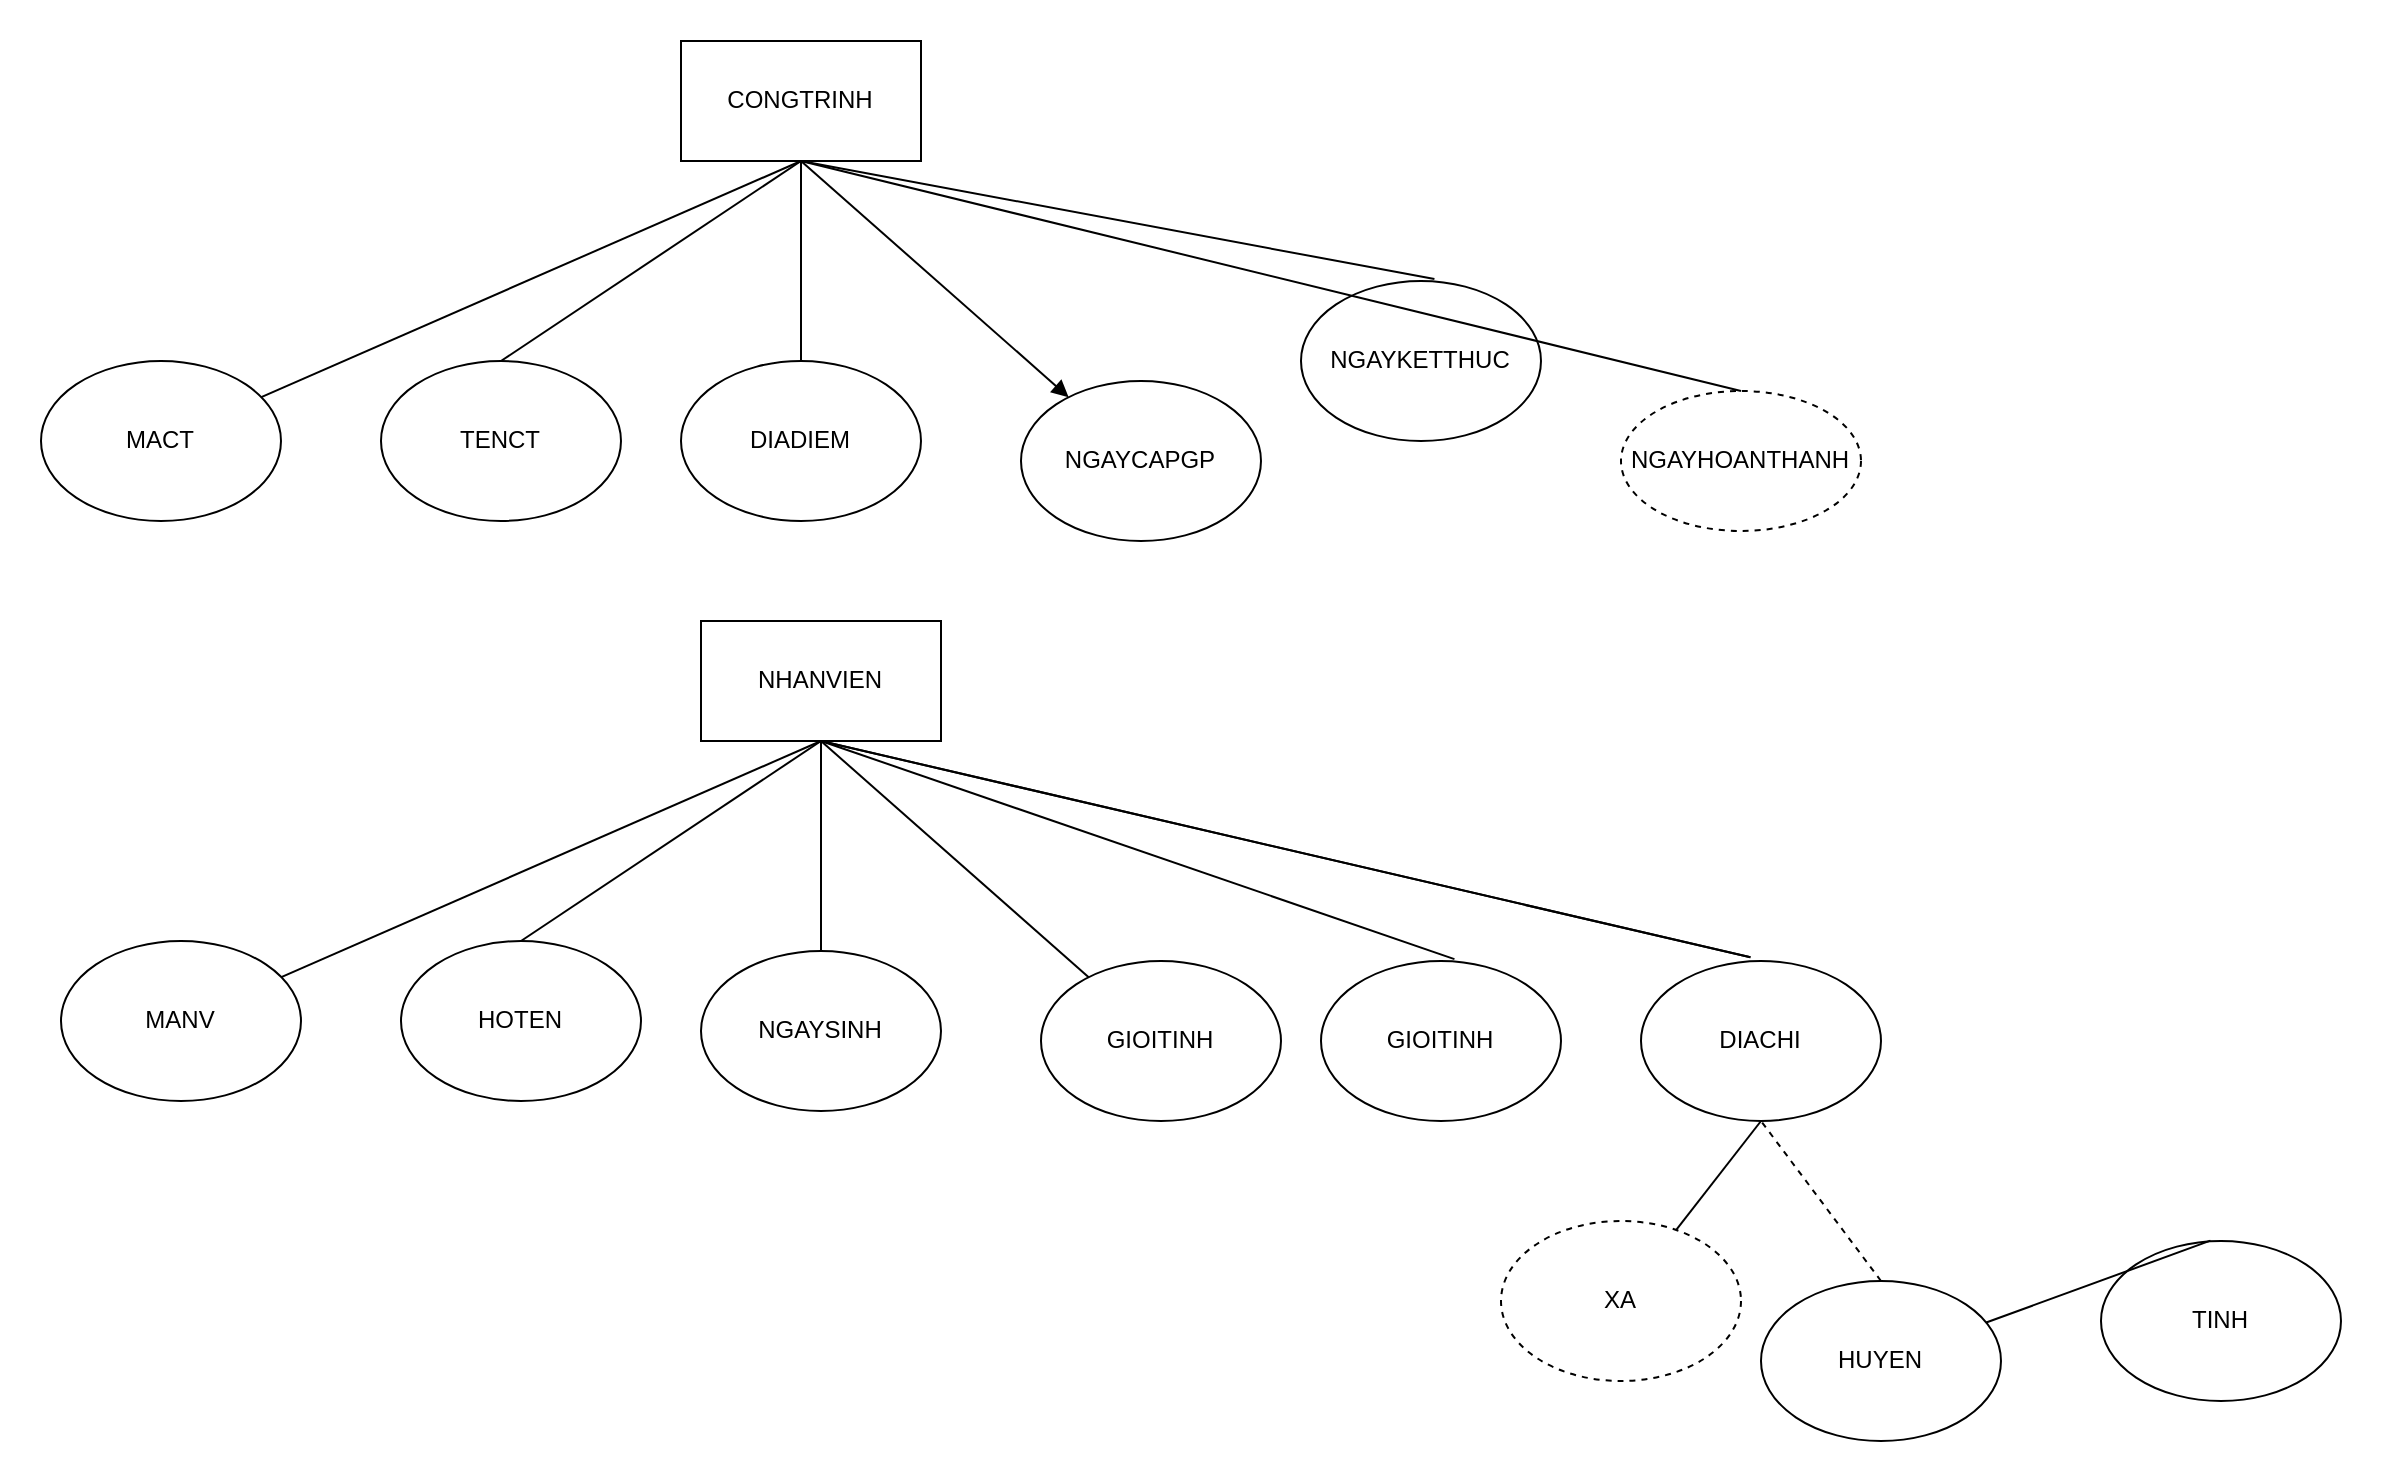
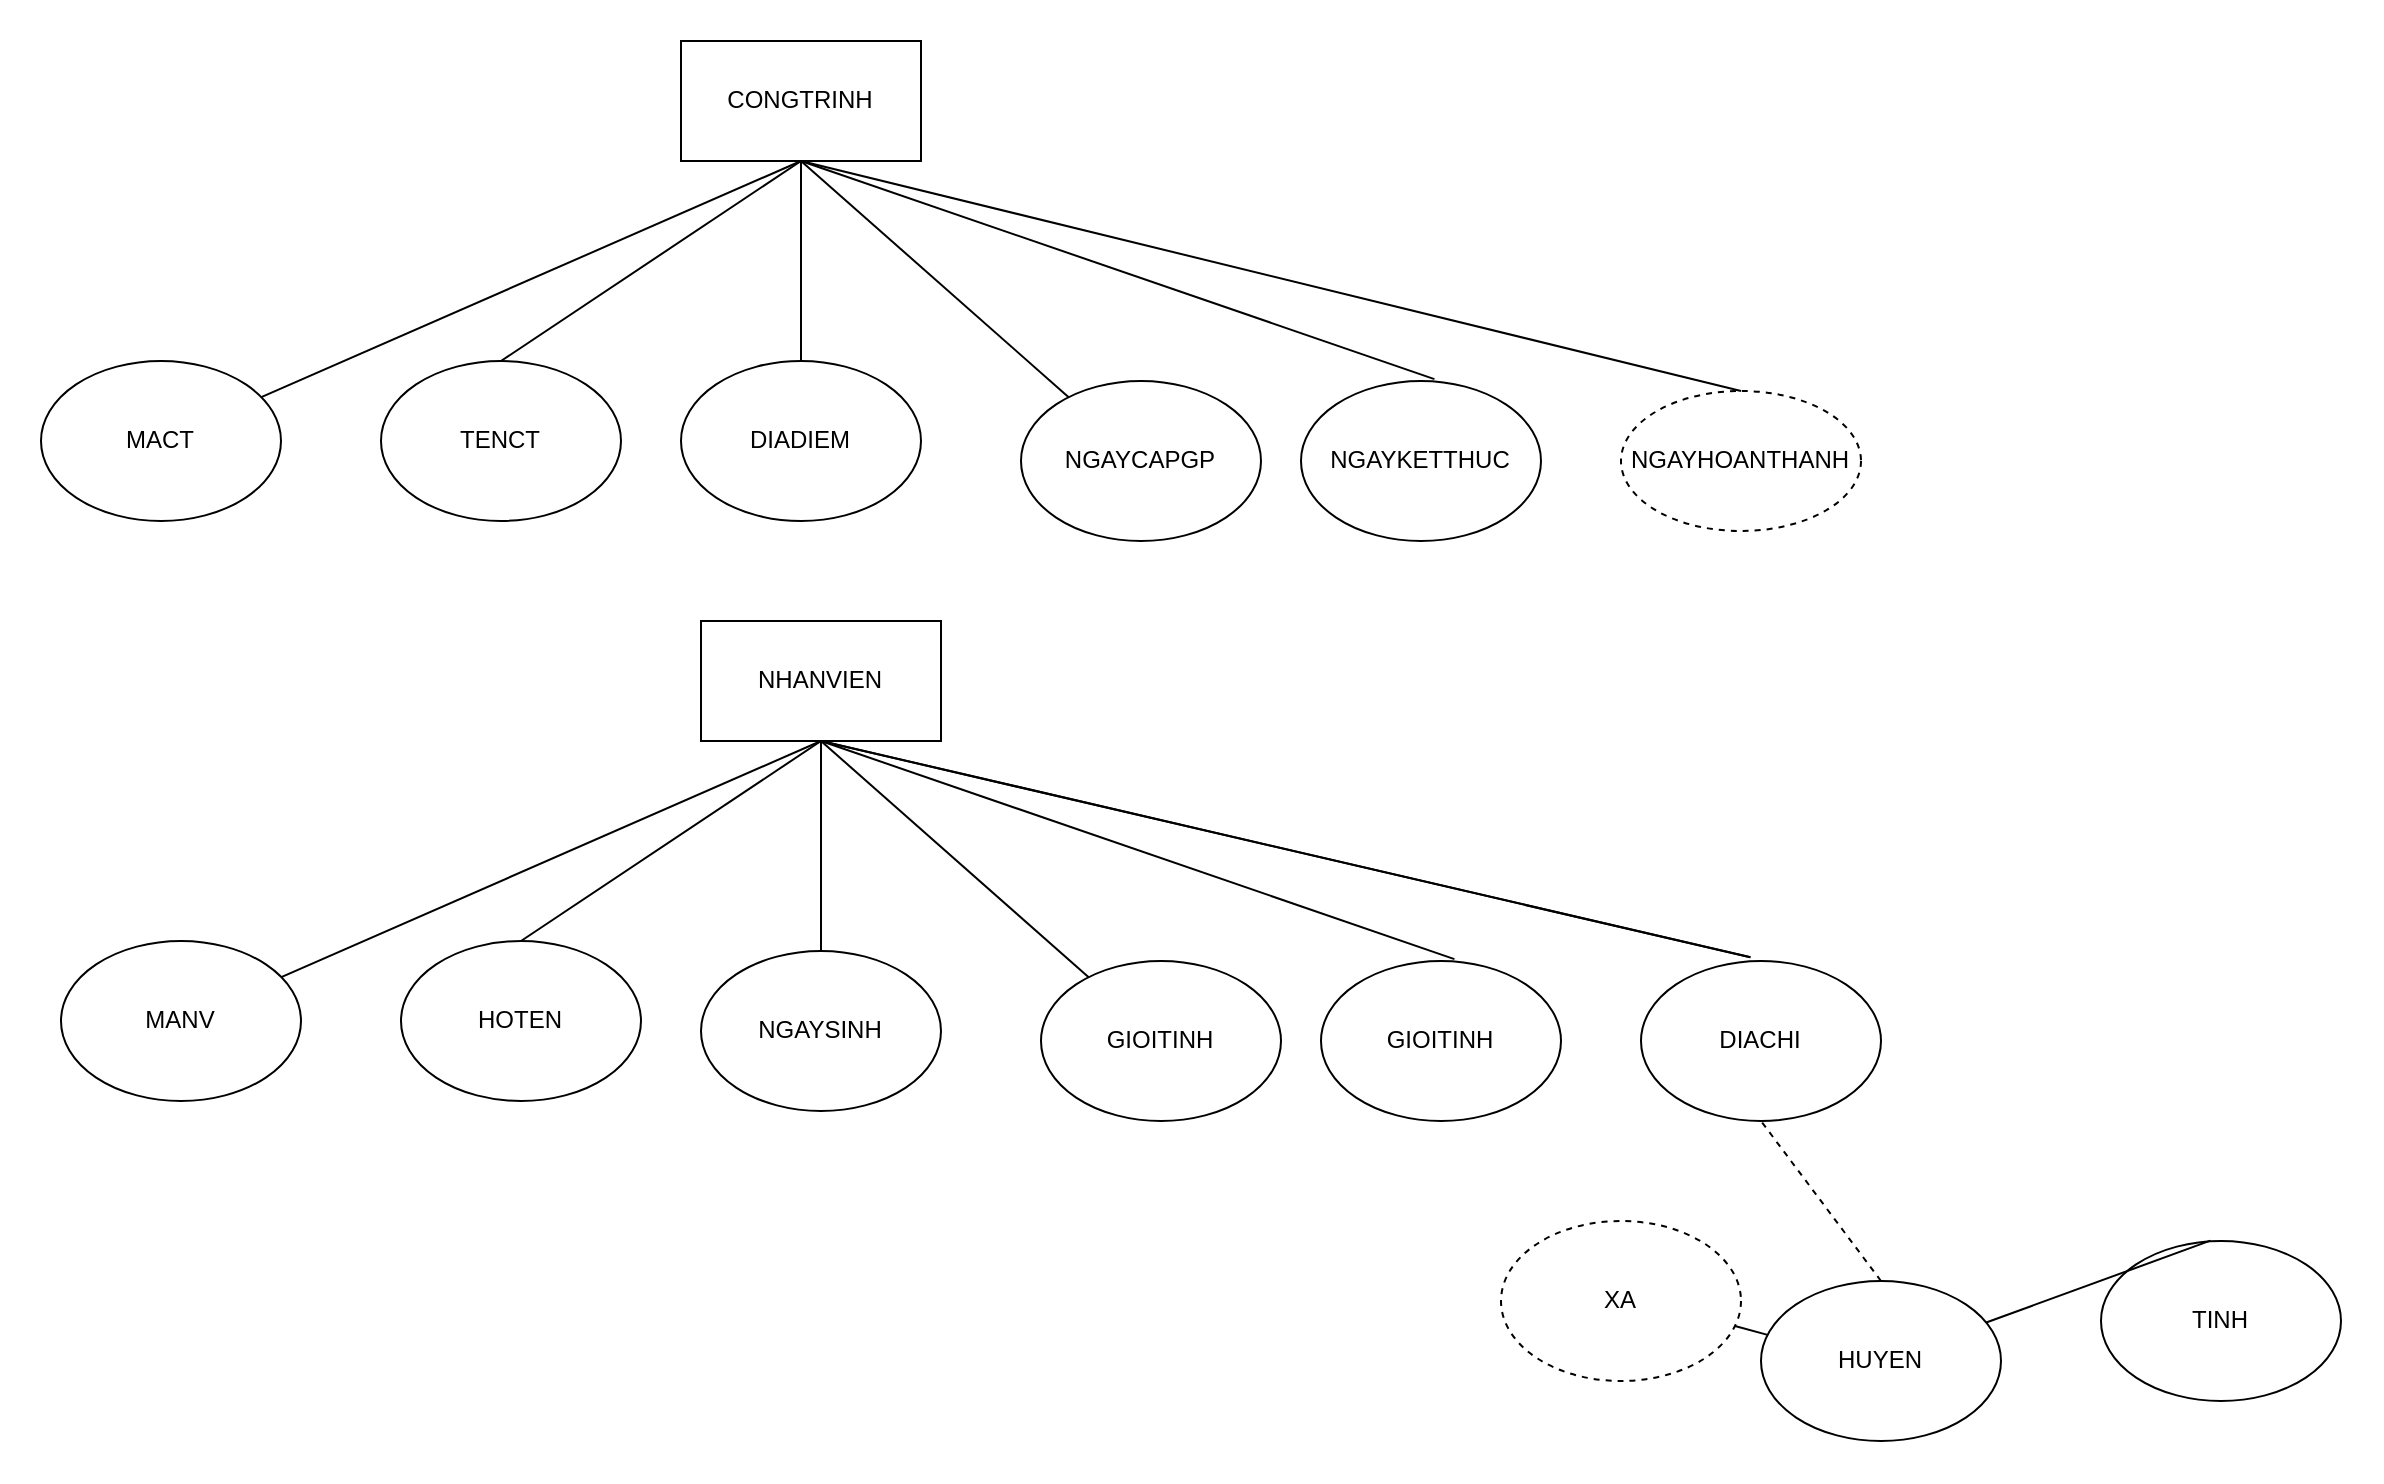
(1421, 361) -> (1421, 461)
(1056, 386) -> (1060, 390)
(1717, 1177) -> (1751, 1330)
